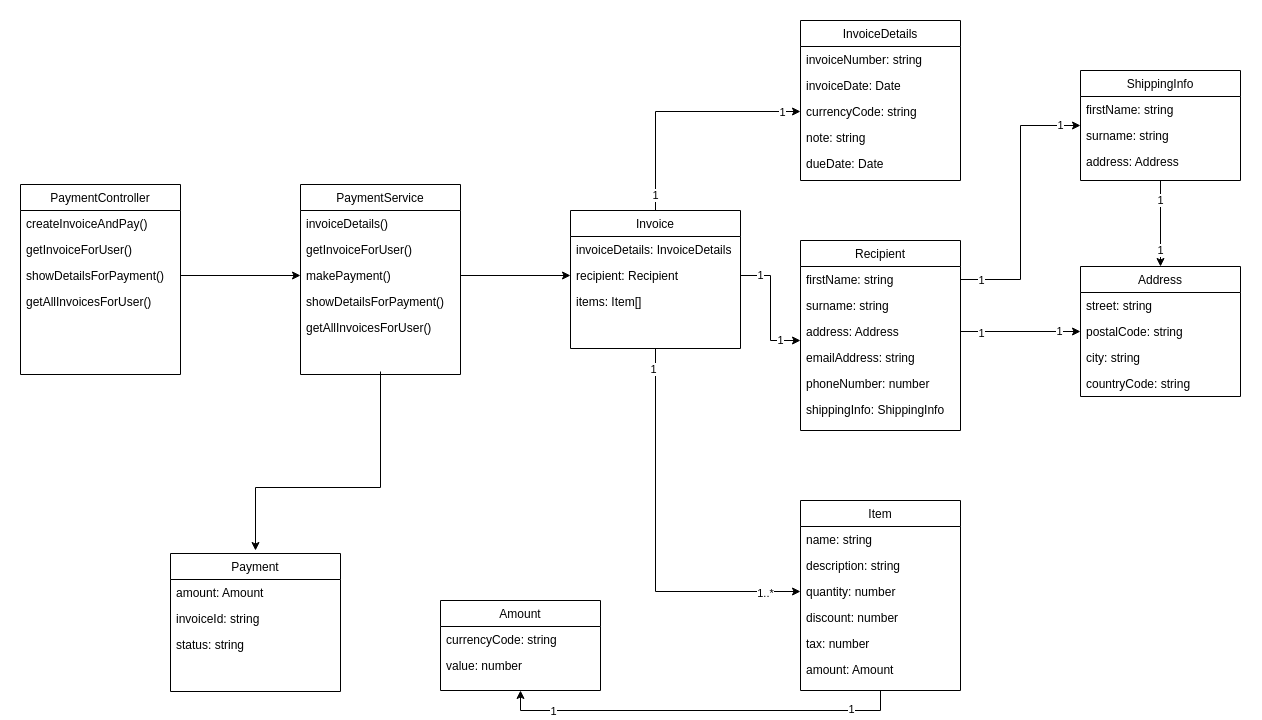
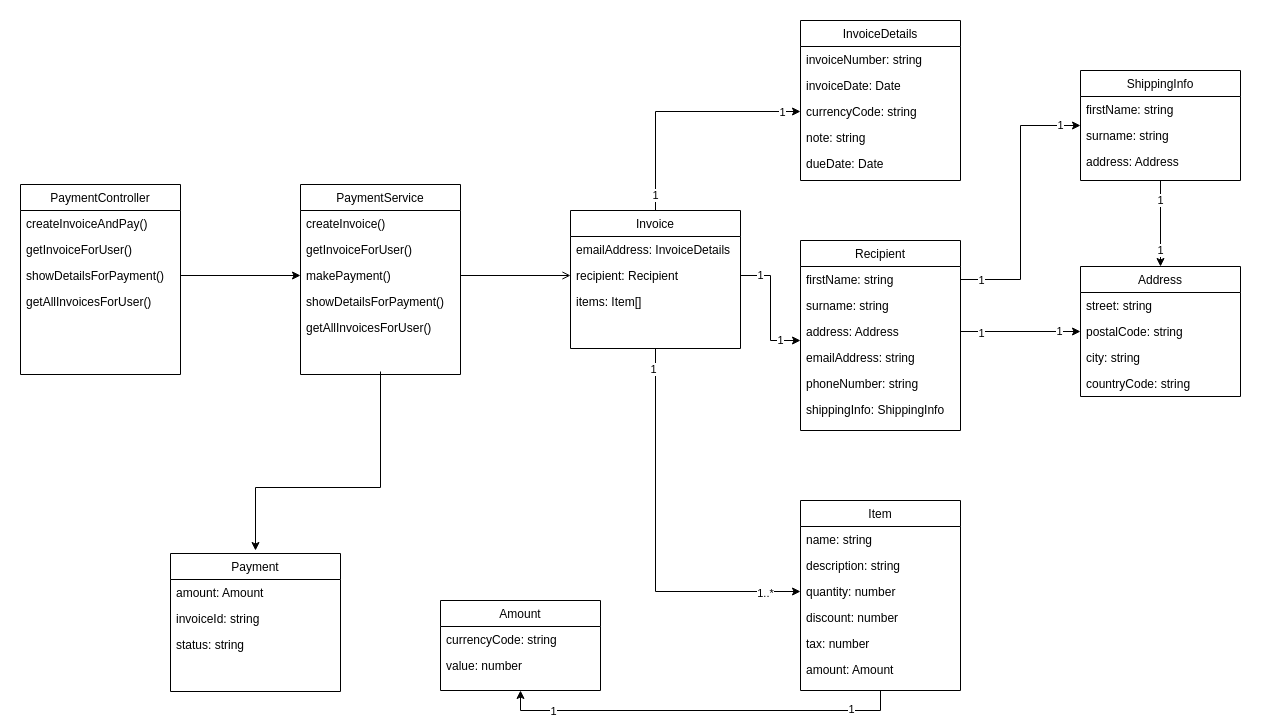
(354, 224) -> (355, 224)
(663, 250) -> (659, 250)
(562, 276) -> (563, 276)
(867, 384) -> (865, 384)
